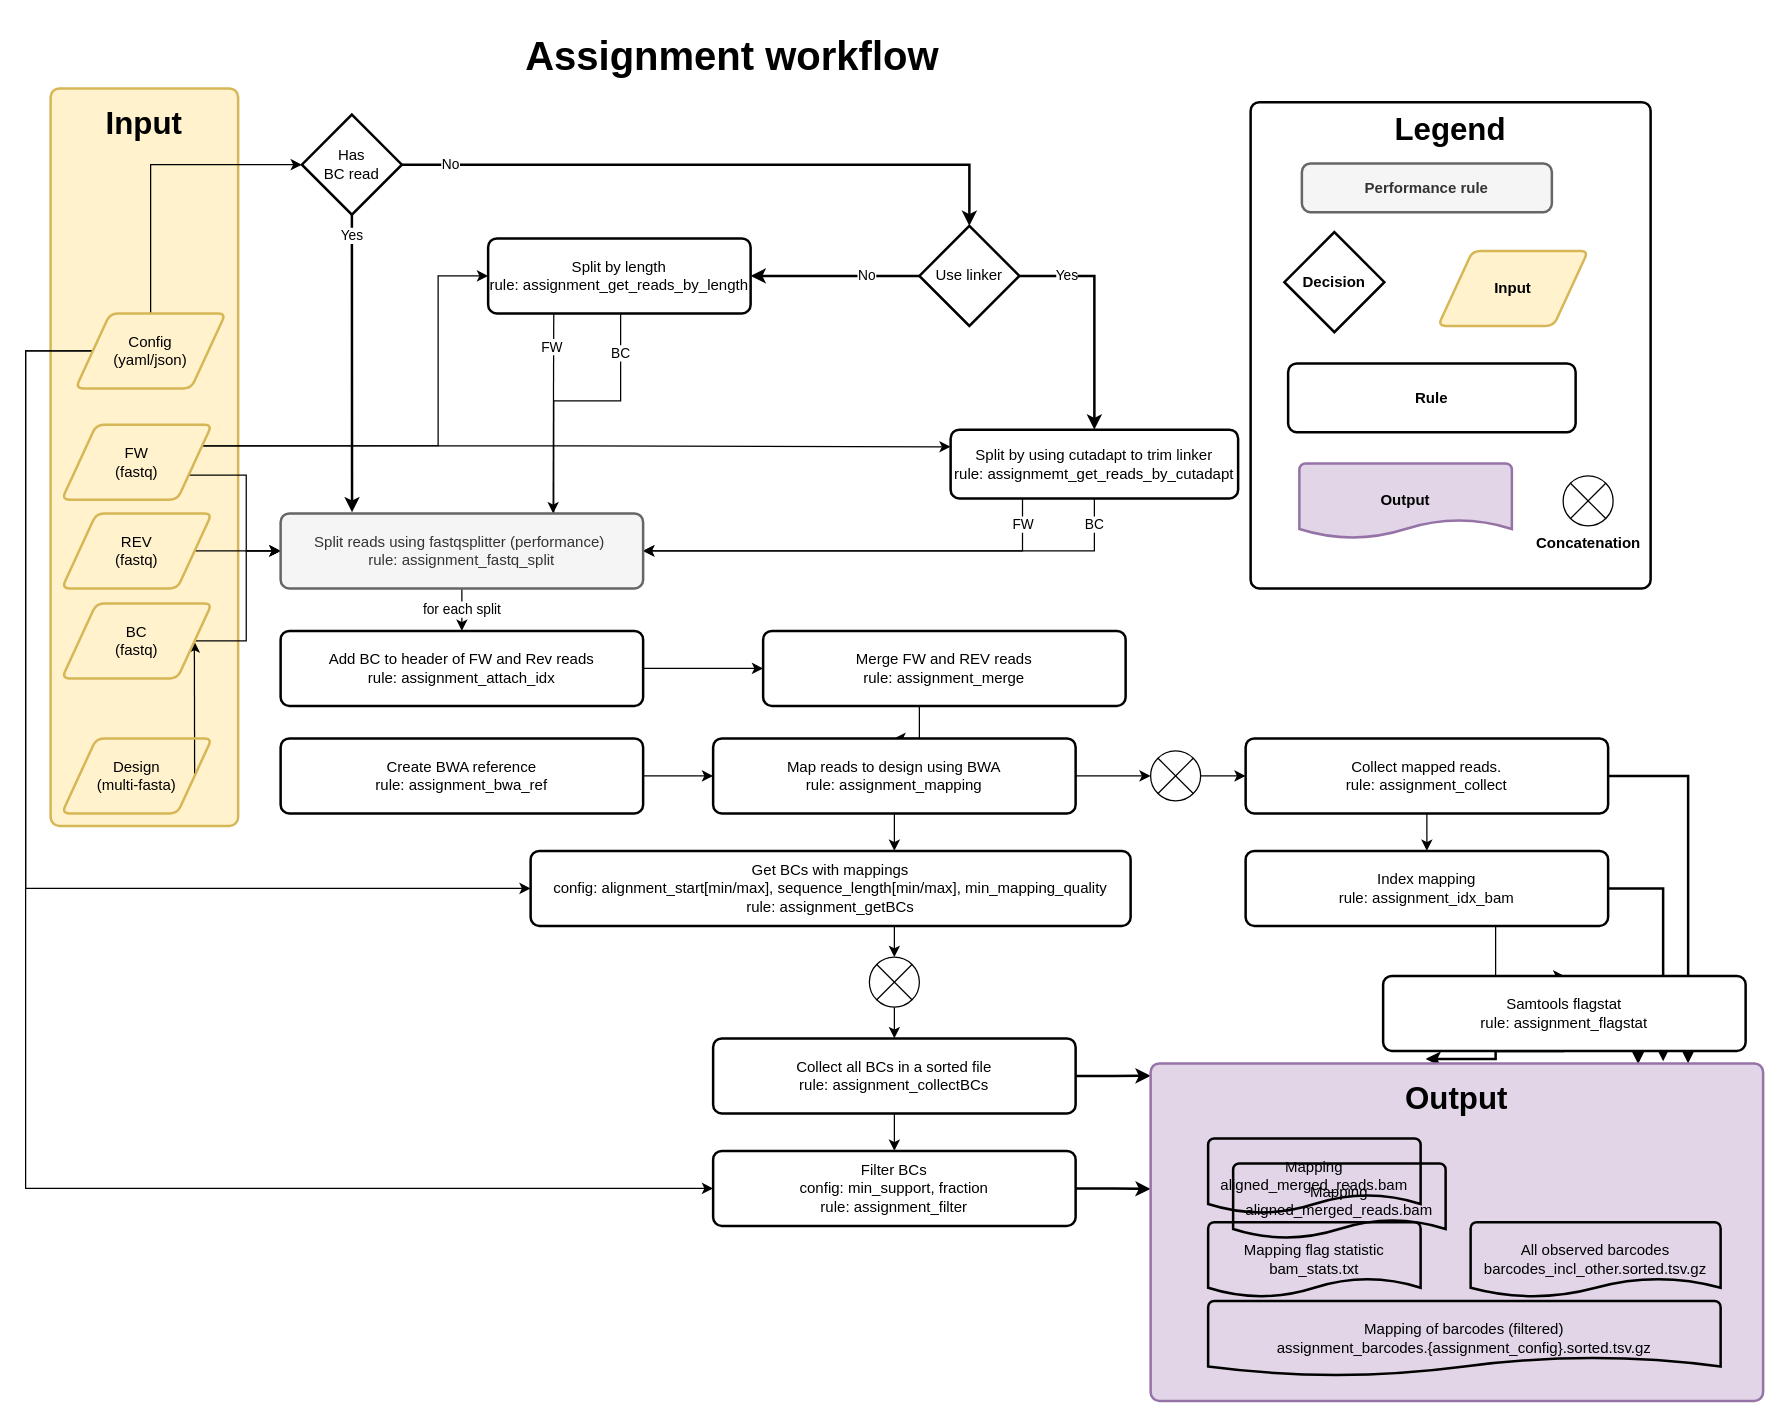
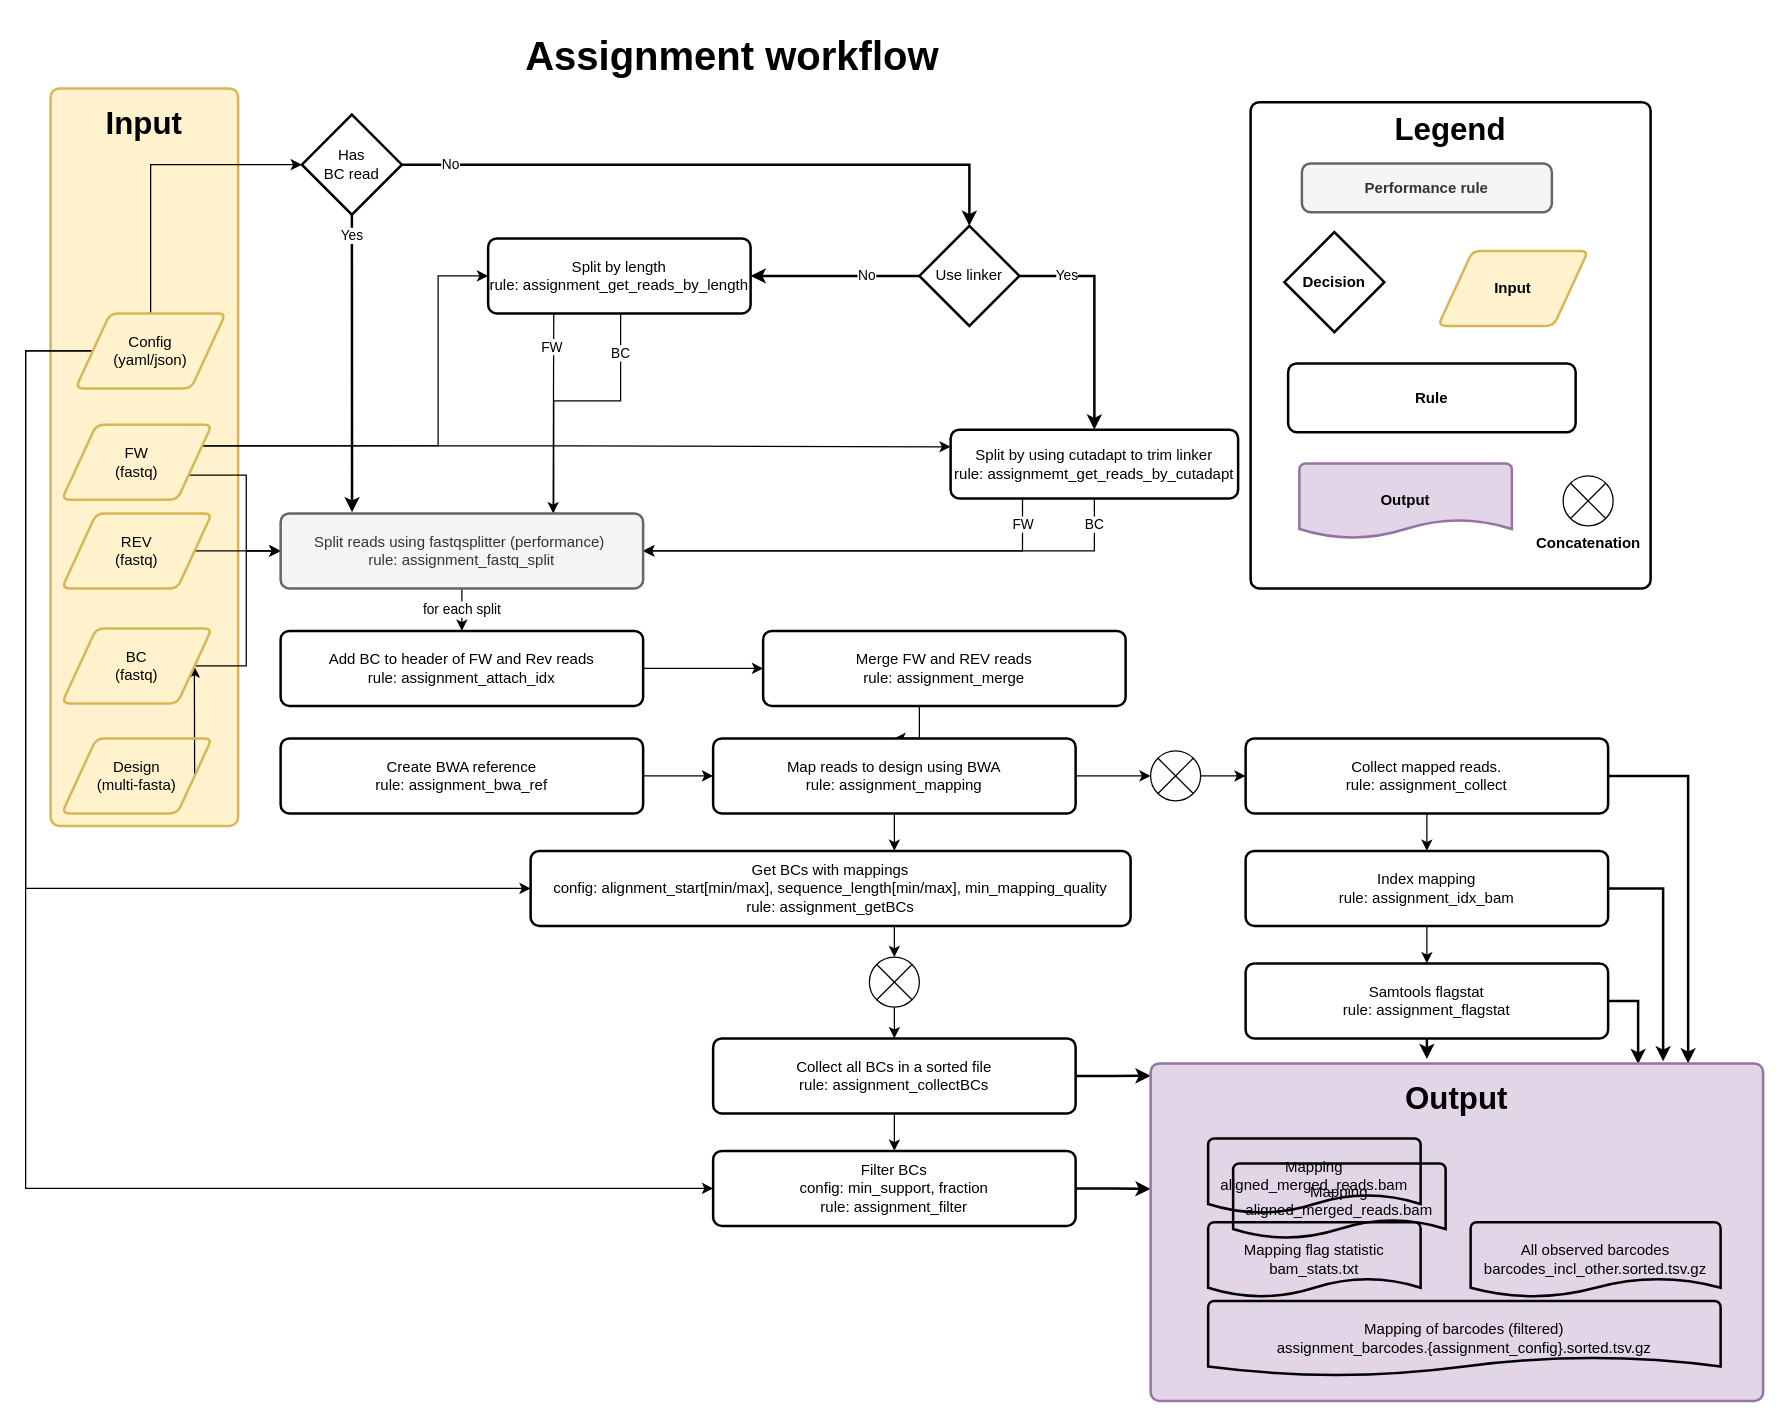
(137, 641) -> (137, 666)
(1564, 1013) -> (1427, 1001)
